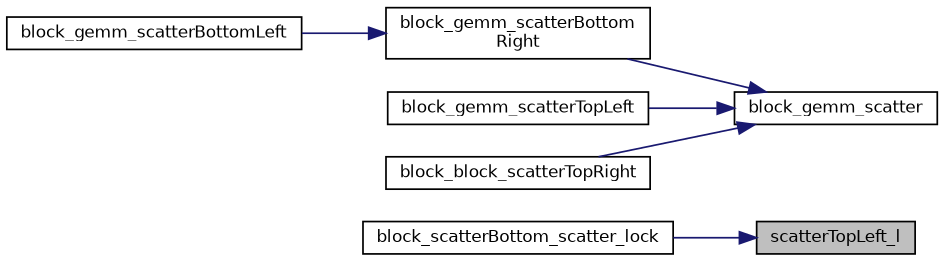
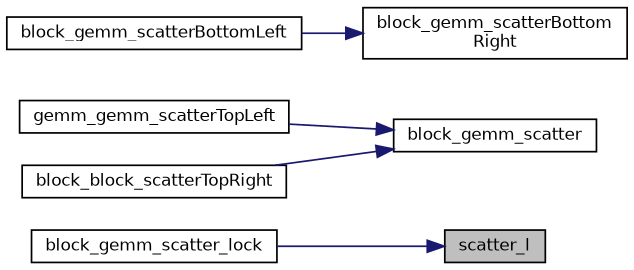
(688, 73) -> none
(518, 108) -> (154, 117)
(518, 238) -> (154, 246)
(836, 238) -> (495, 246)
